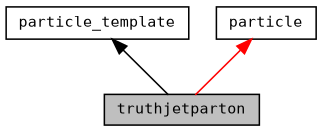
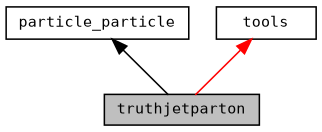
(97, 23) -> (97, 23)
(266, 23) -> (266, 23)
